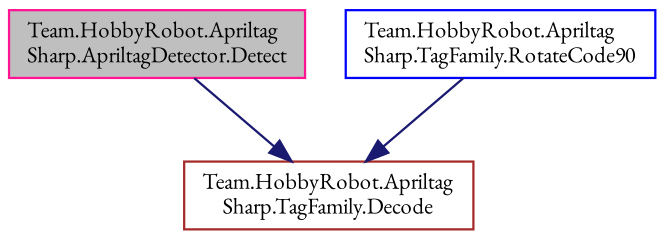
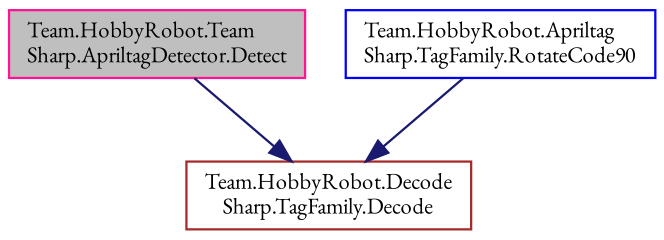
(157, 44) -> (157, 44)
(329, 195) -> (329, 195)
